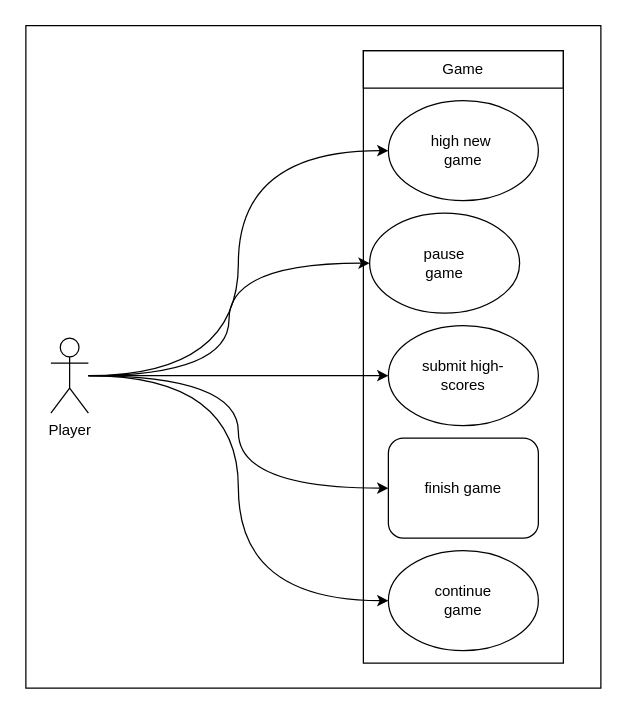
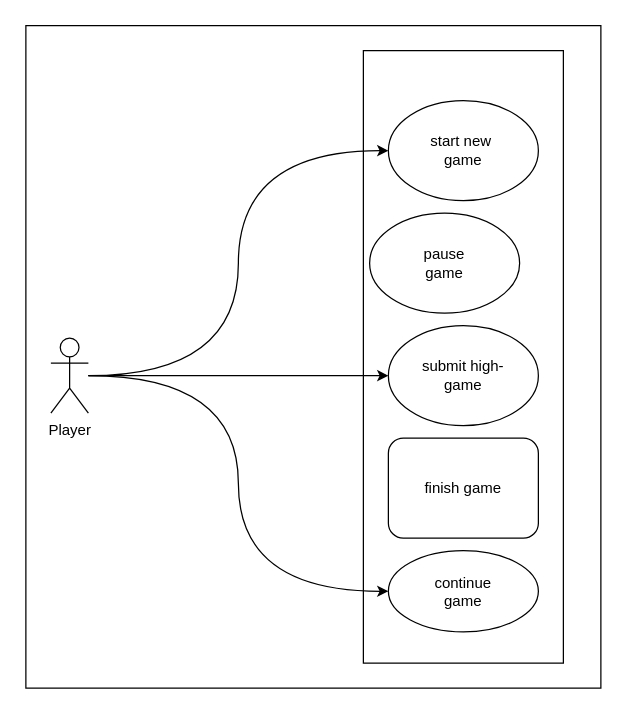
(463, 69) -> none
(463, 151) -> (463, 151)
(295, 268) -> none
(463, 376) -> (463, 376)
(246, 455) -> none
(463, 601) -> (463, 591)
